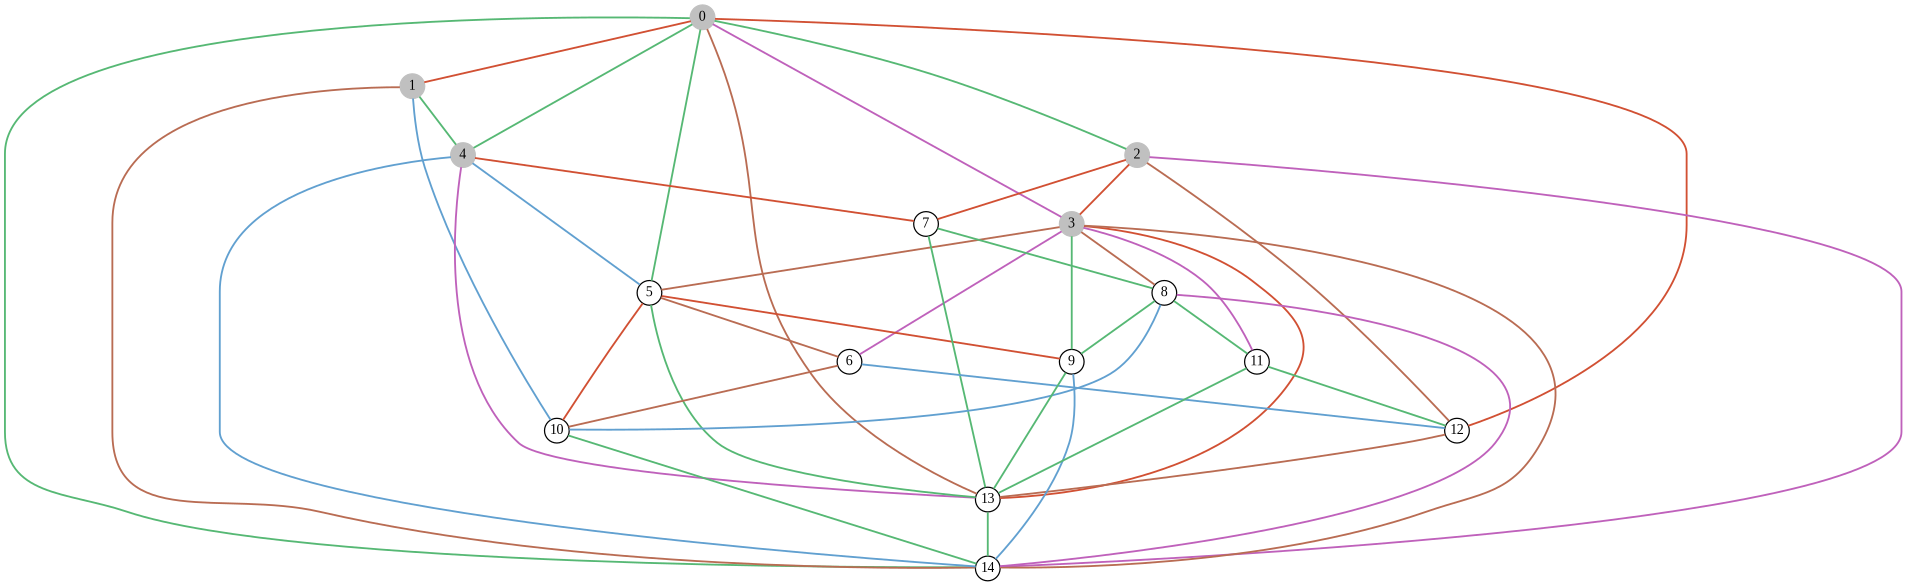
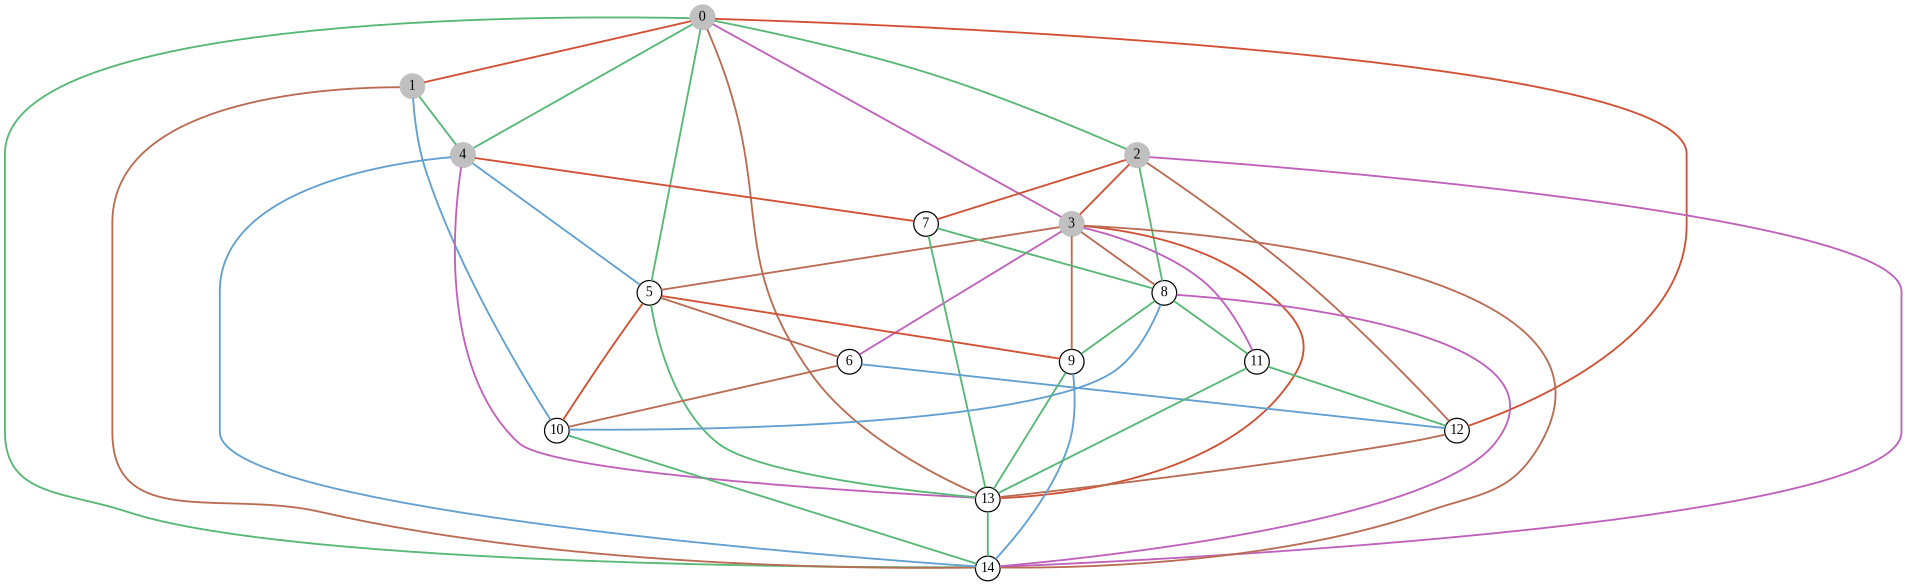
none -> (1150, 221)
(1072, 293) -> (1072, 293)
